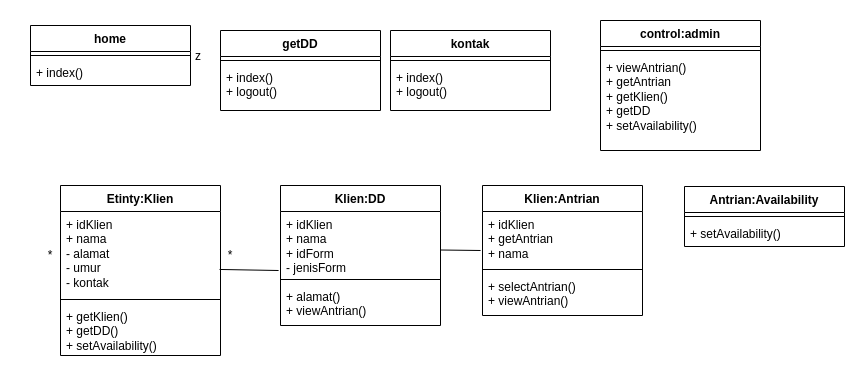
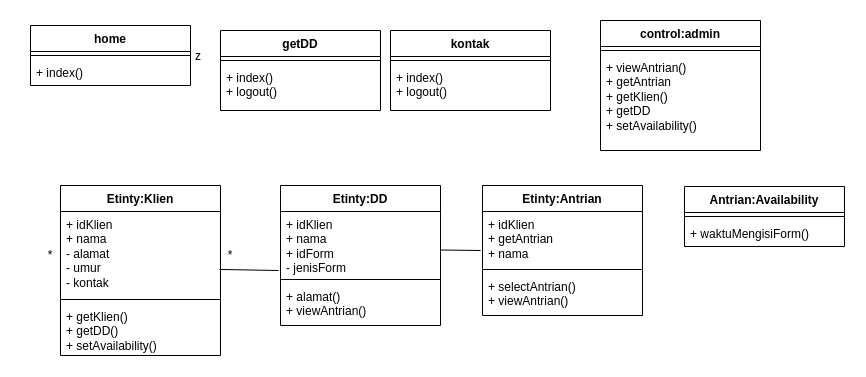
(361, 200) -> (361, 200)
(563, 200) -> (563, 200)
(745, 235) -> (753, 235)
